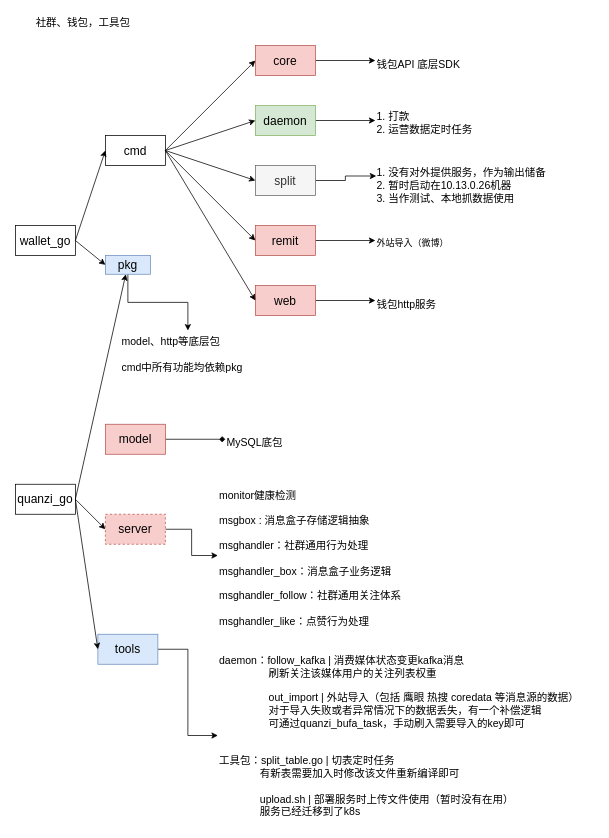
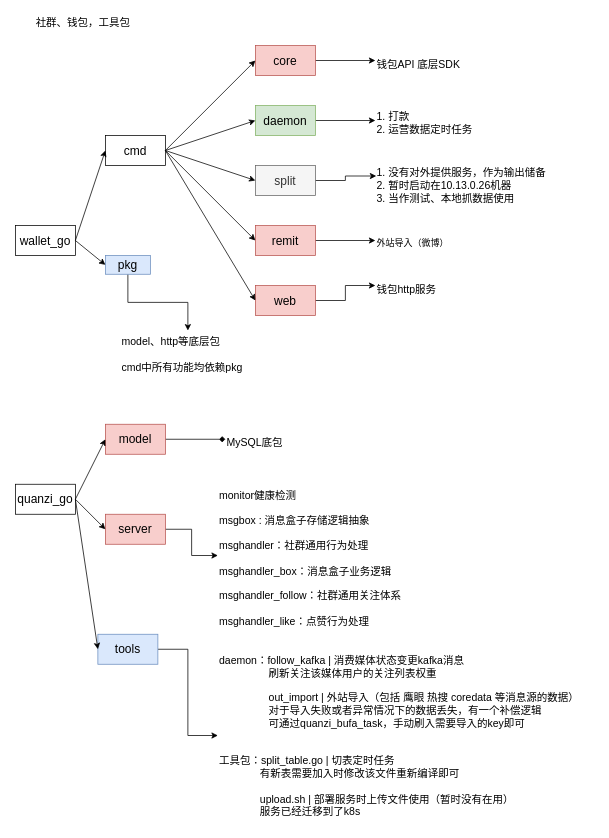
(409, 300) -> (409, 285)
(100, 388) -> (90, 470)
(135, 529) -> (135, 529)
